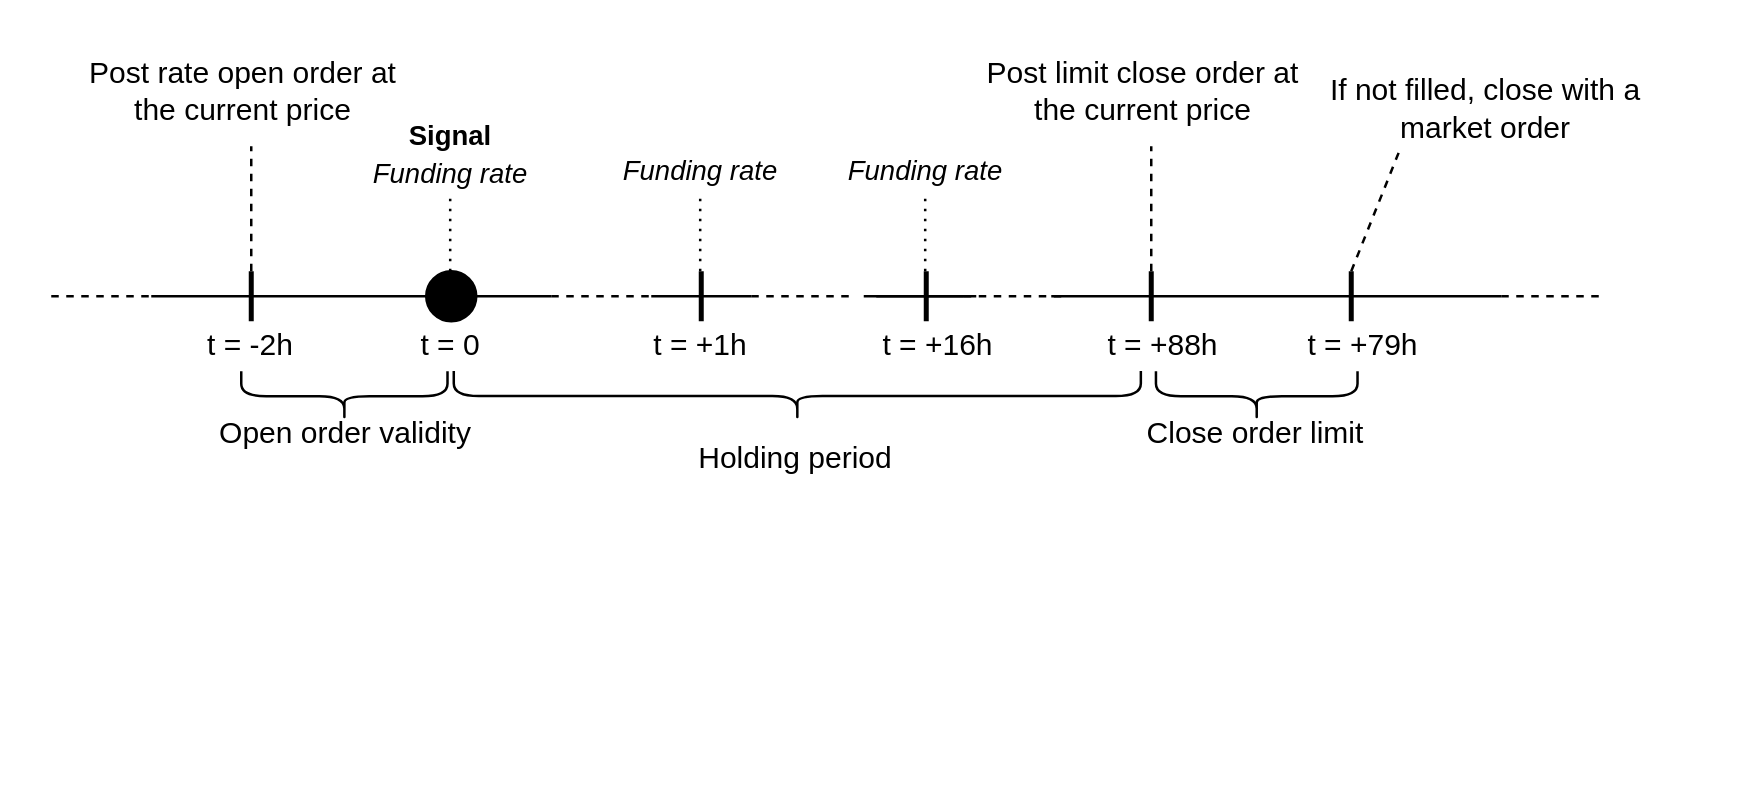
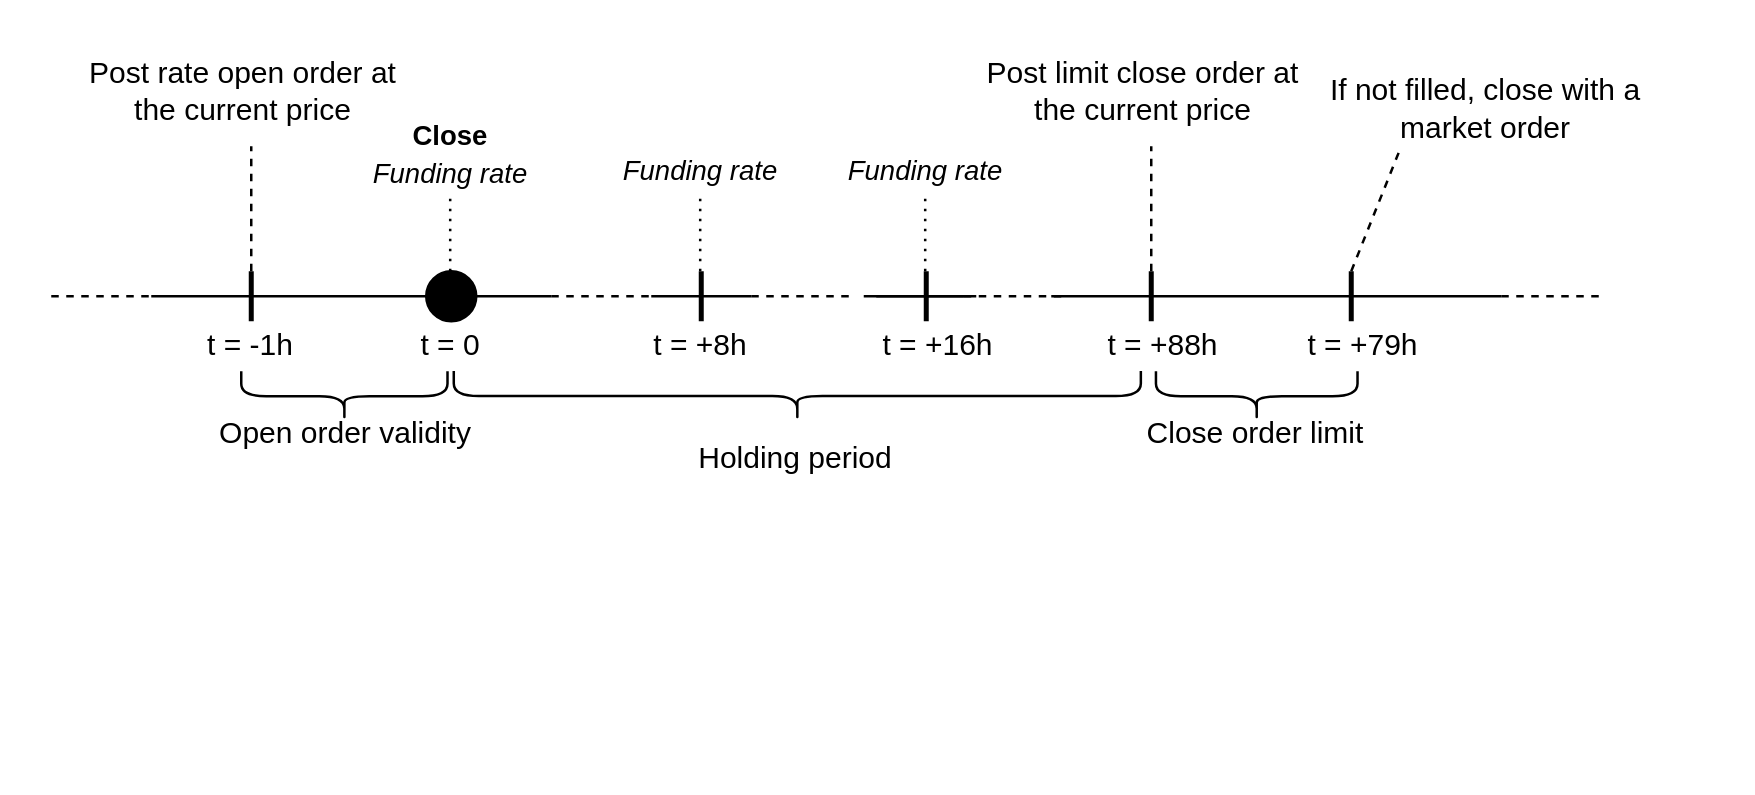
(451, 154) -> (451, 154)
(251, 346) -> (251, 346)
(701, 346) -> (701, 346)
